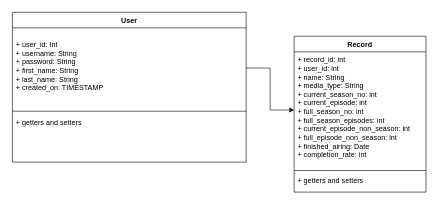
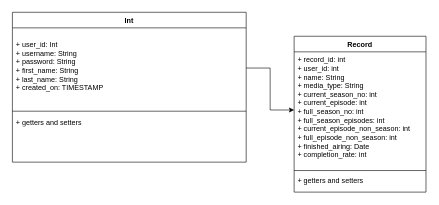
(129, 21) -> (129, 21)
